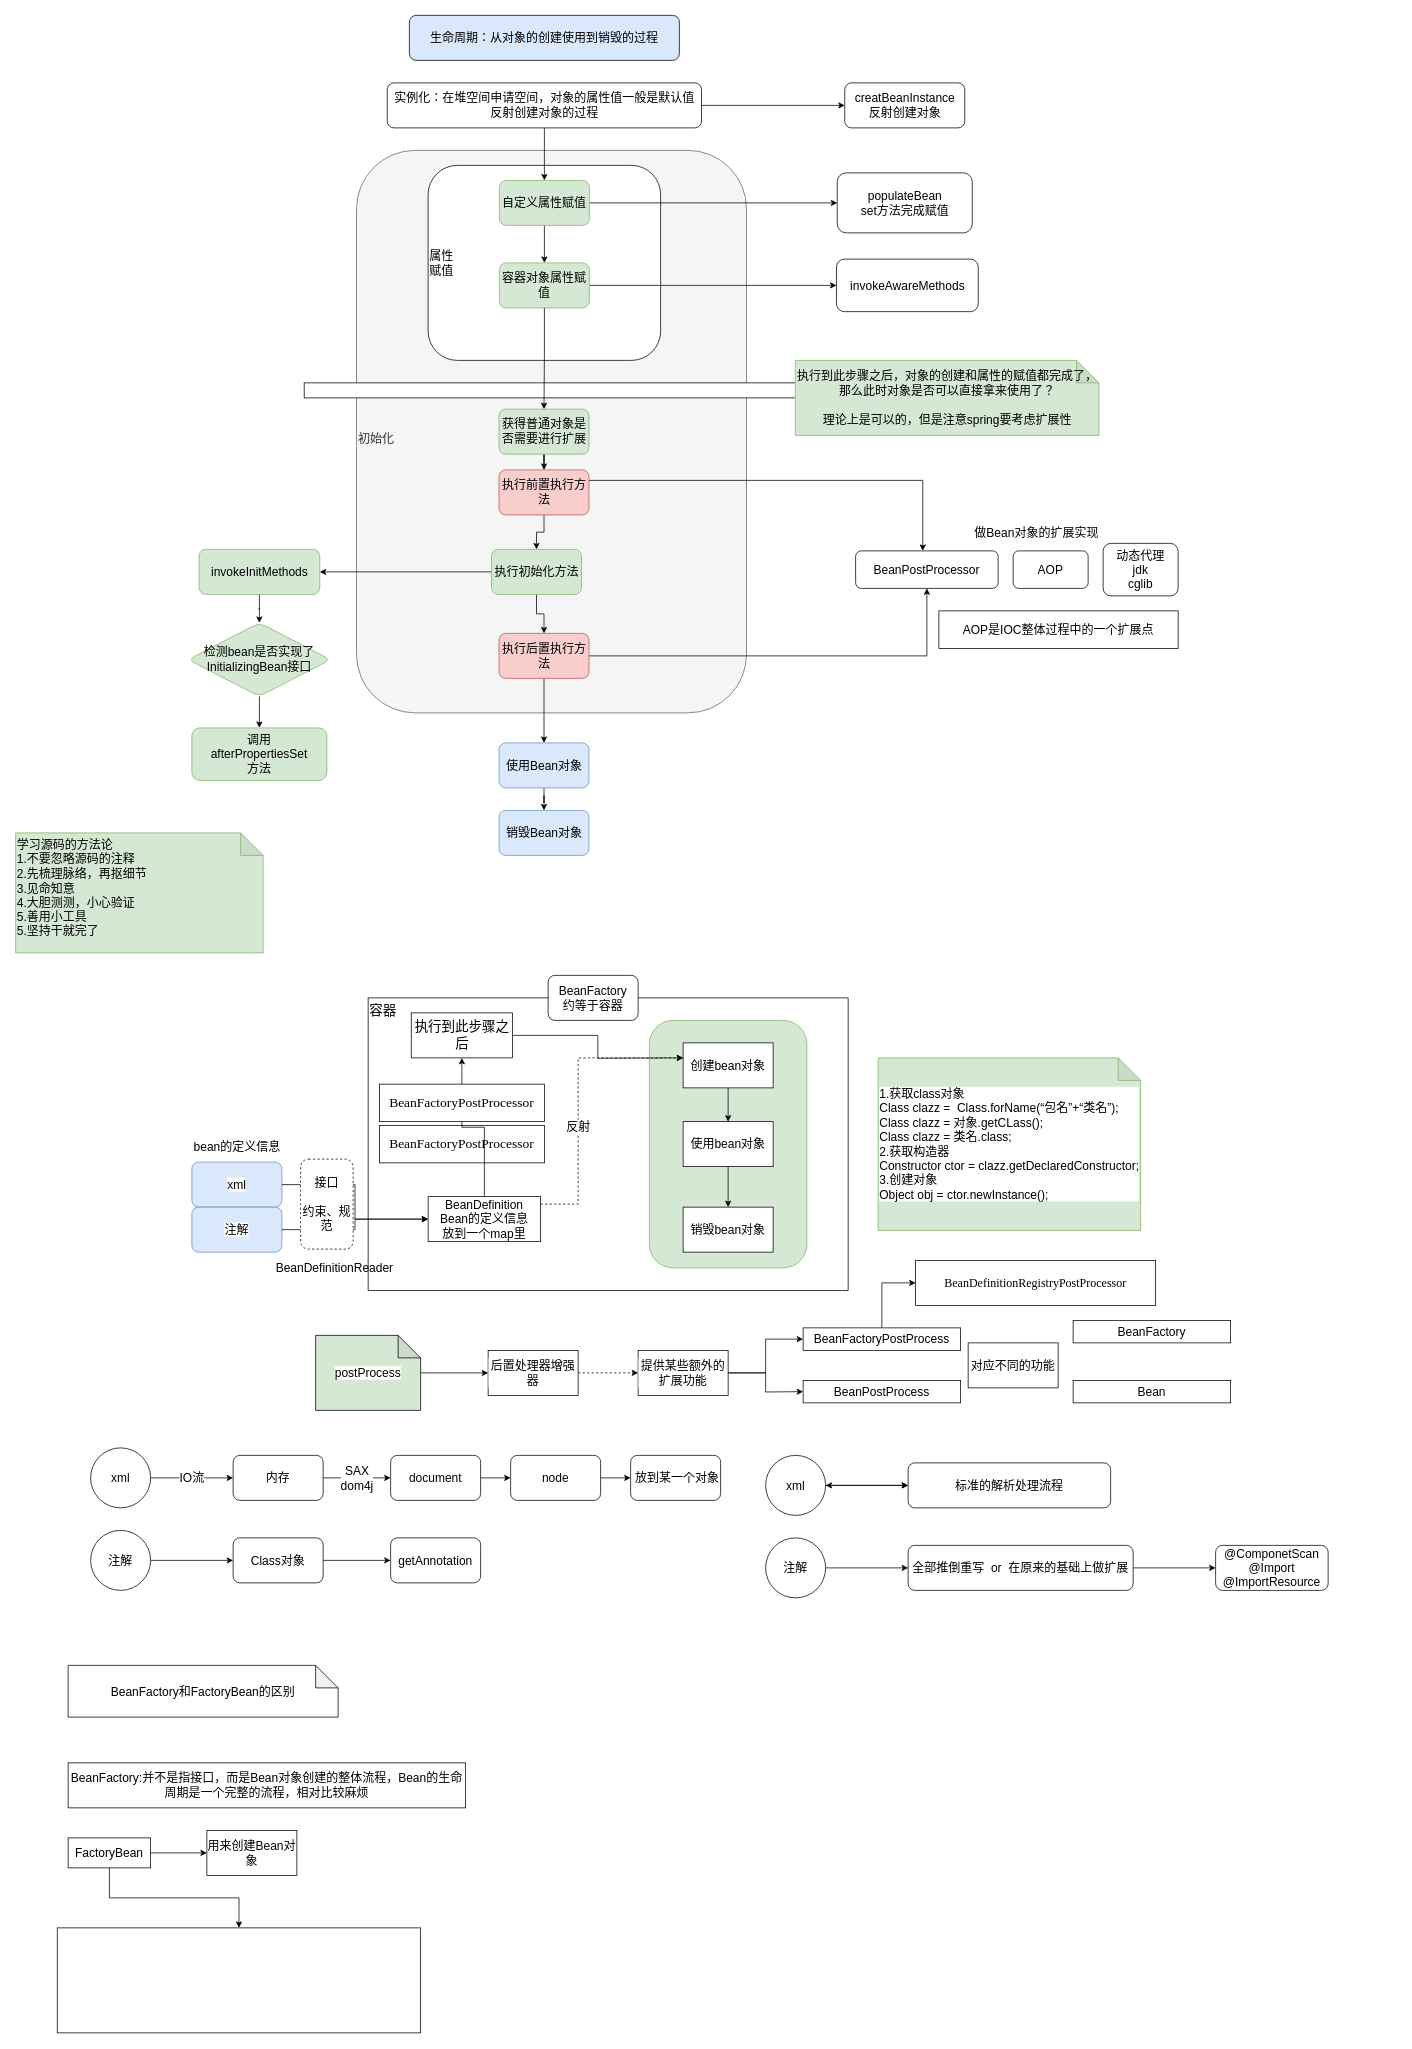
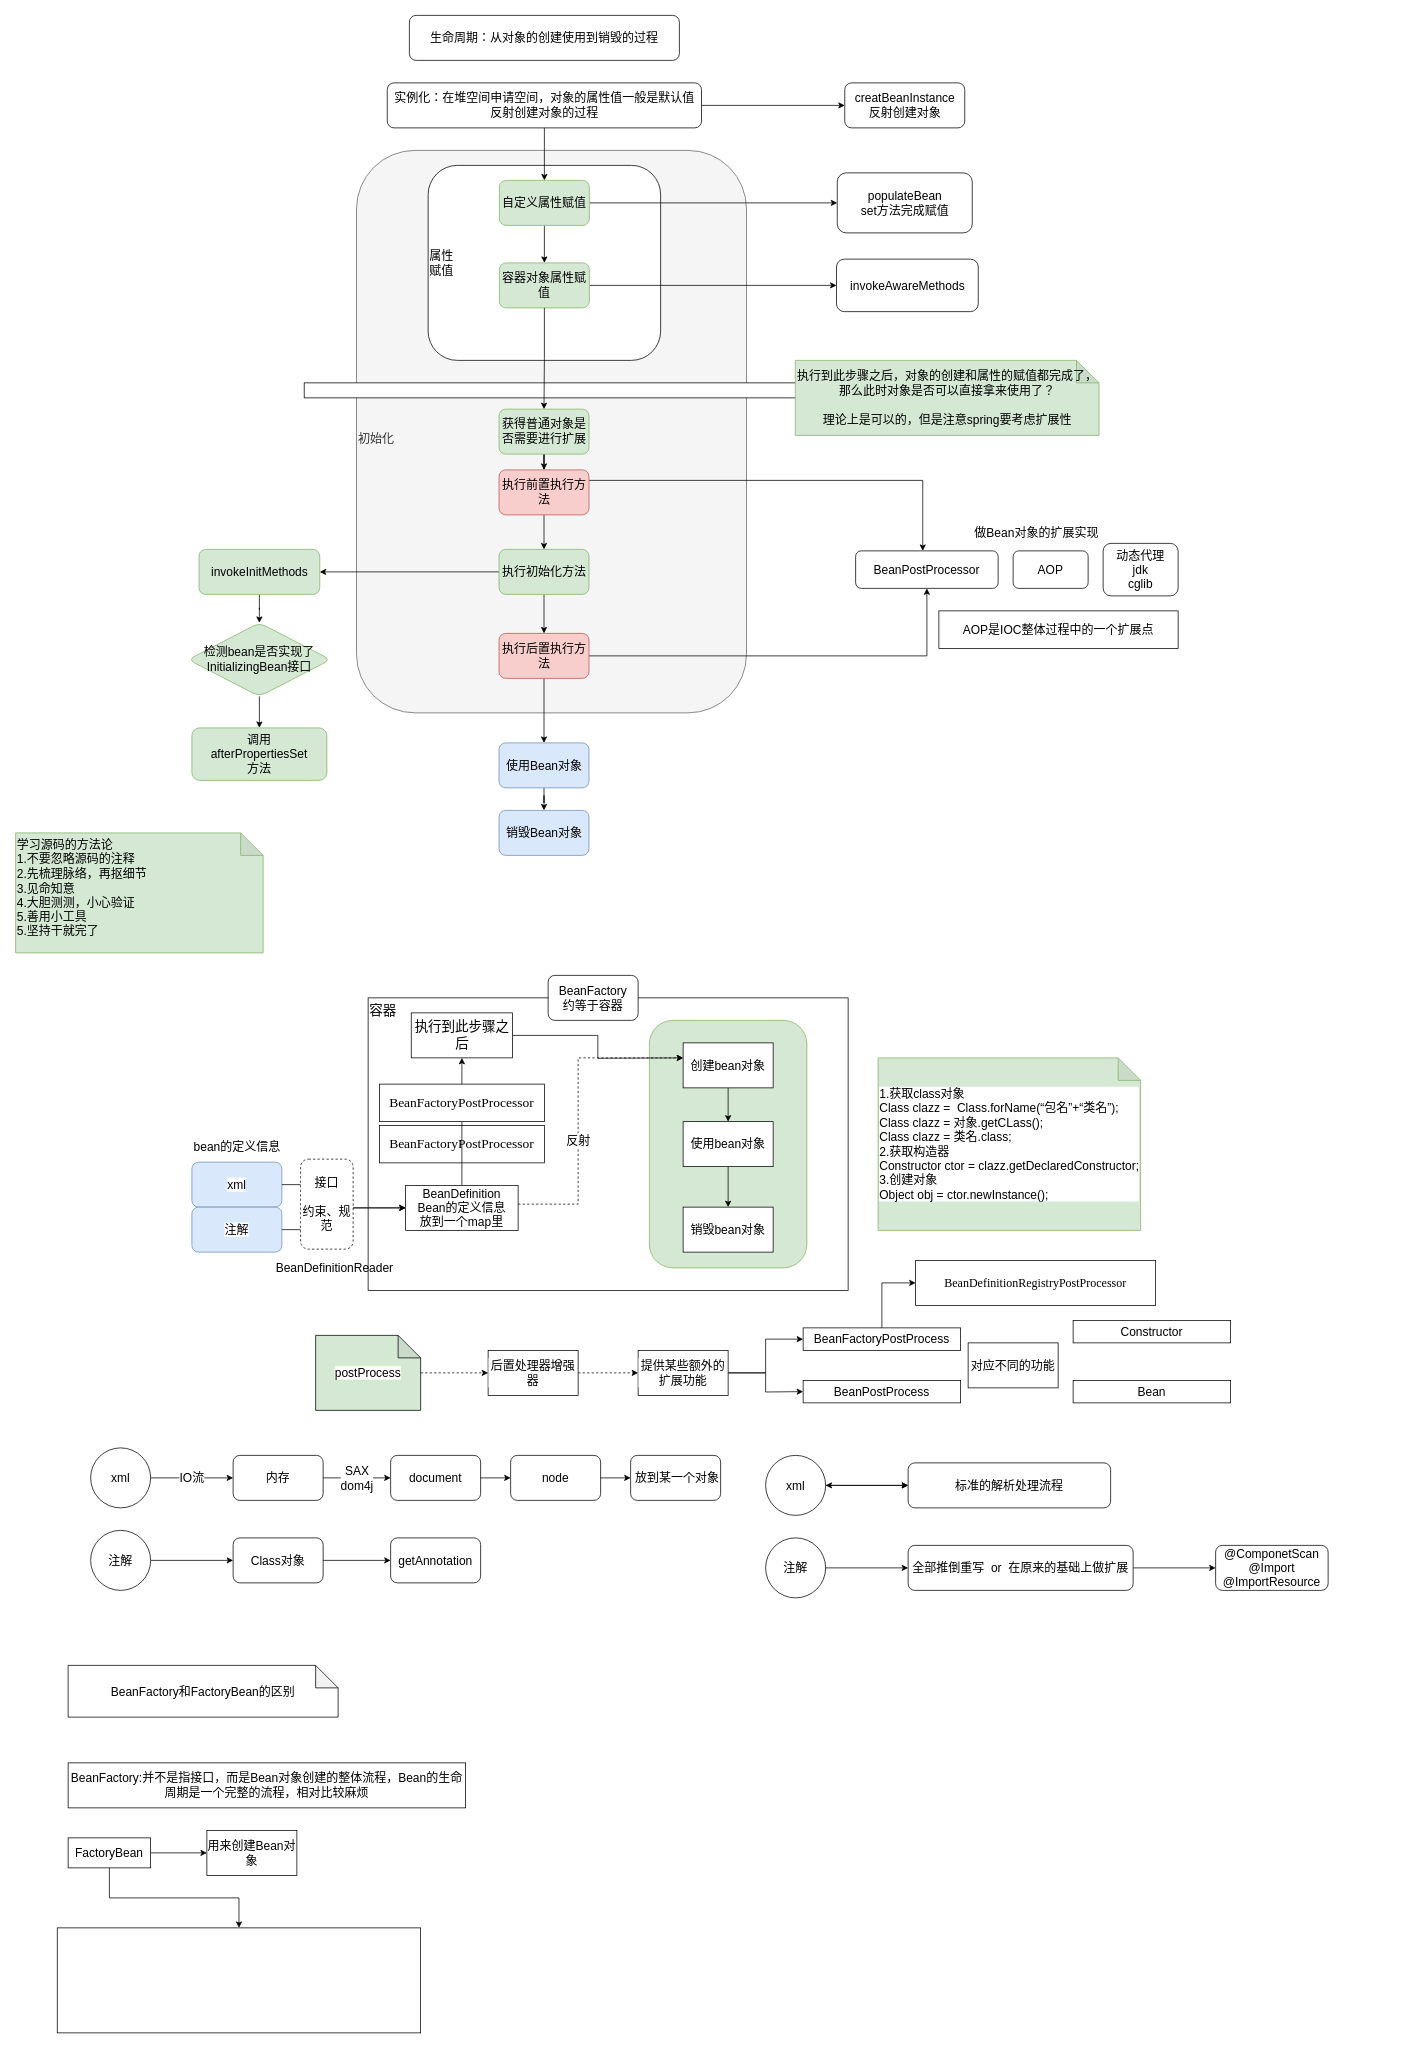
(544, 38) -> (544, 38)
(536, 572) -> (544, 572)
(484, 1219) -> (462, 1208)
(1152, 1332) -> (1152, 1332)
(452, 1373) -> (452, 1373)
